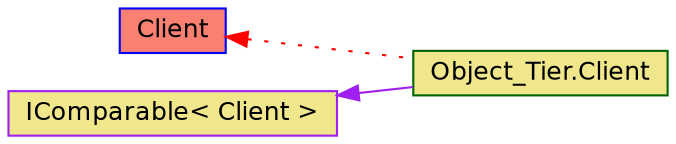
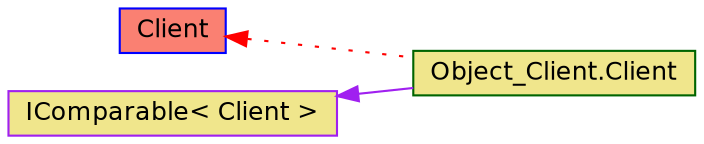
(540, 73) -> (554, 73)
